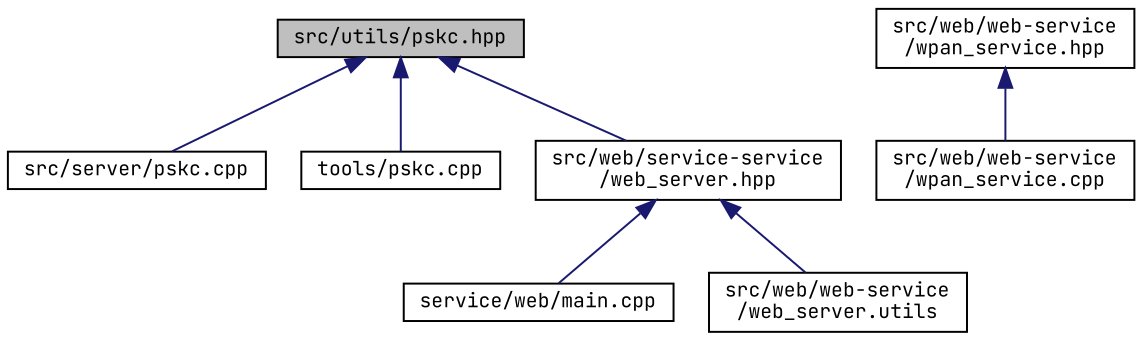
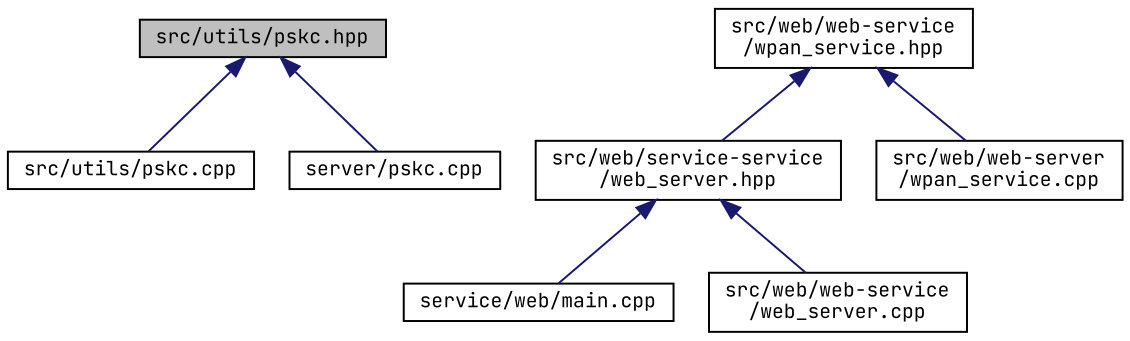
(542, 103) -> (758, 111)
(137, 170) -> (131, 170)
(401, 170) -> (395, 170)
(1005, 170) -> (999, 170)
(838, 302) -> (838, 302)
